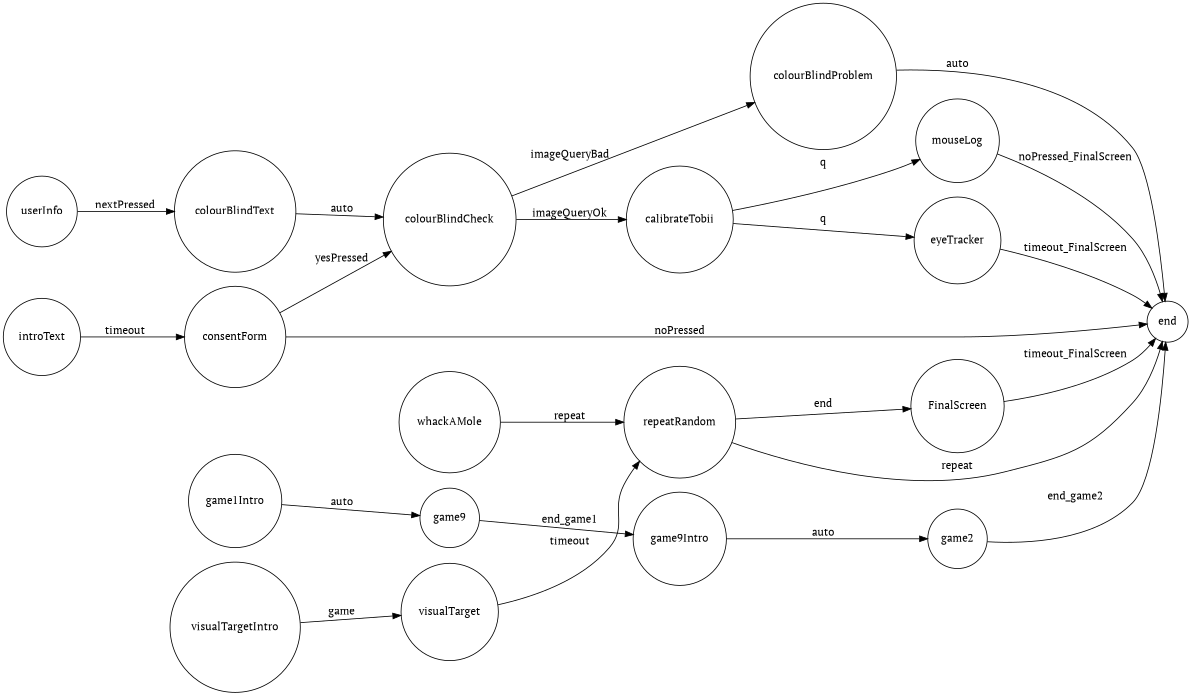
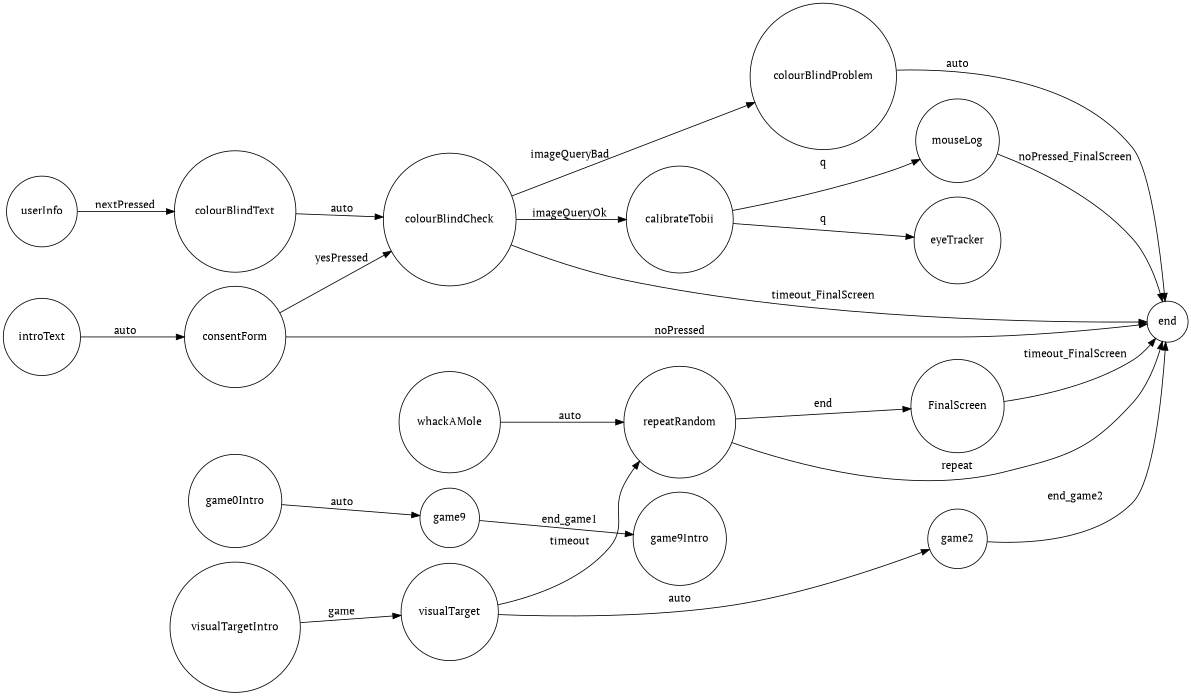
(1075, 271) -> (821, 308)
(125, 331) -> (125, 331)
(570, 416) -> (570, 416)
(235, 501) -> (235, 501)
(823, 539) -> (714, 608)
